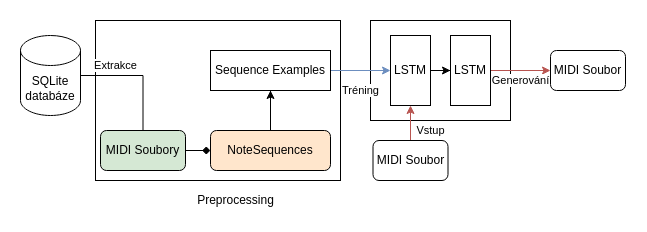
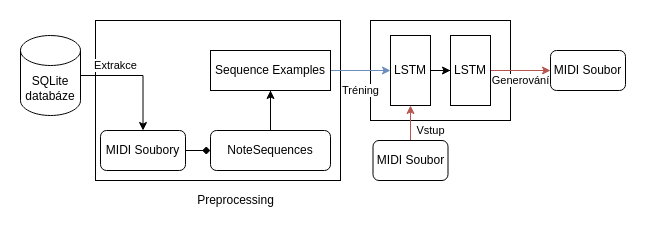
(143, 124) -> (143, 122)
(143, 151) -> (143, 151)
(271, 151) -> (271, 151)
